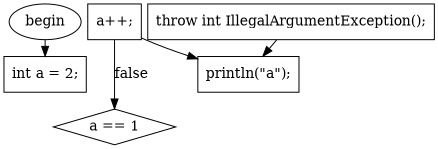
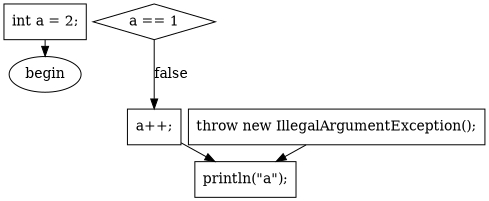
(291, 22) -> (337, 127)
(45, 43) -> (45, 43)
(115, 69) -> (154, 69)
